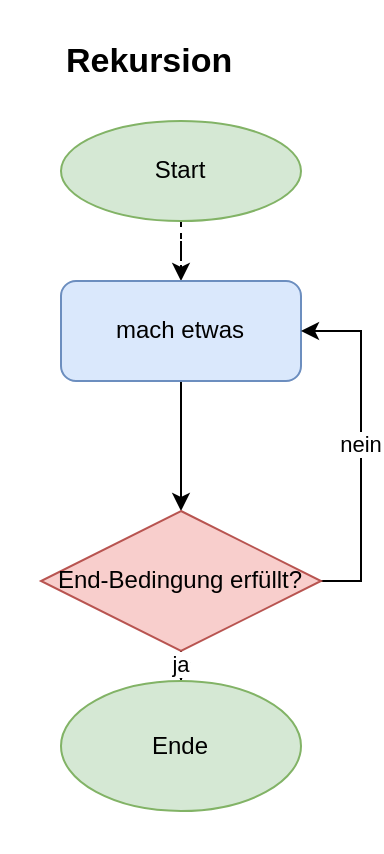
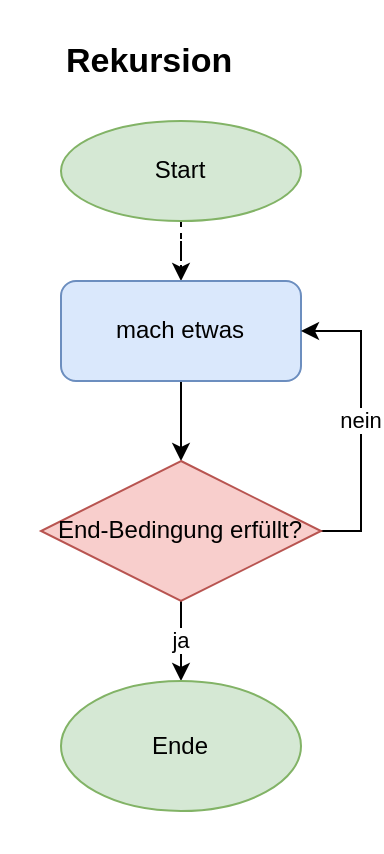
(181, 581) -> (181, 531)
